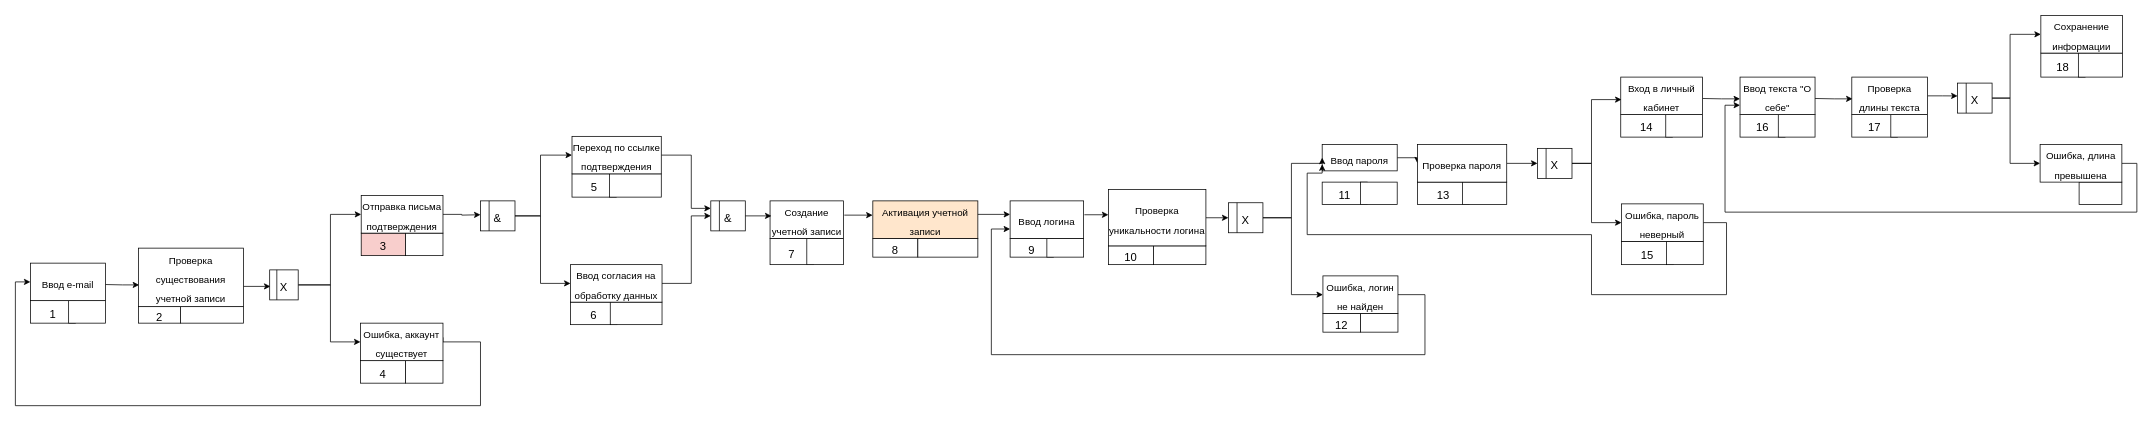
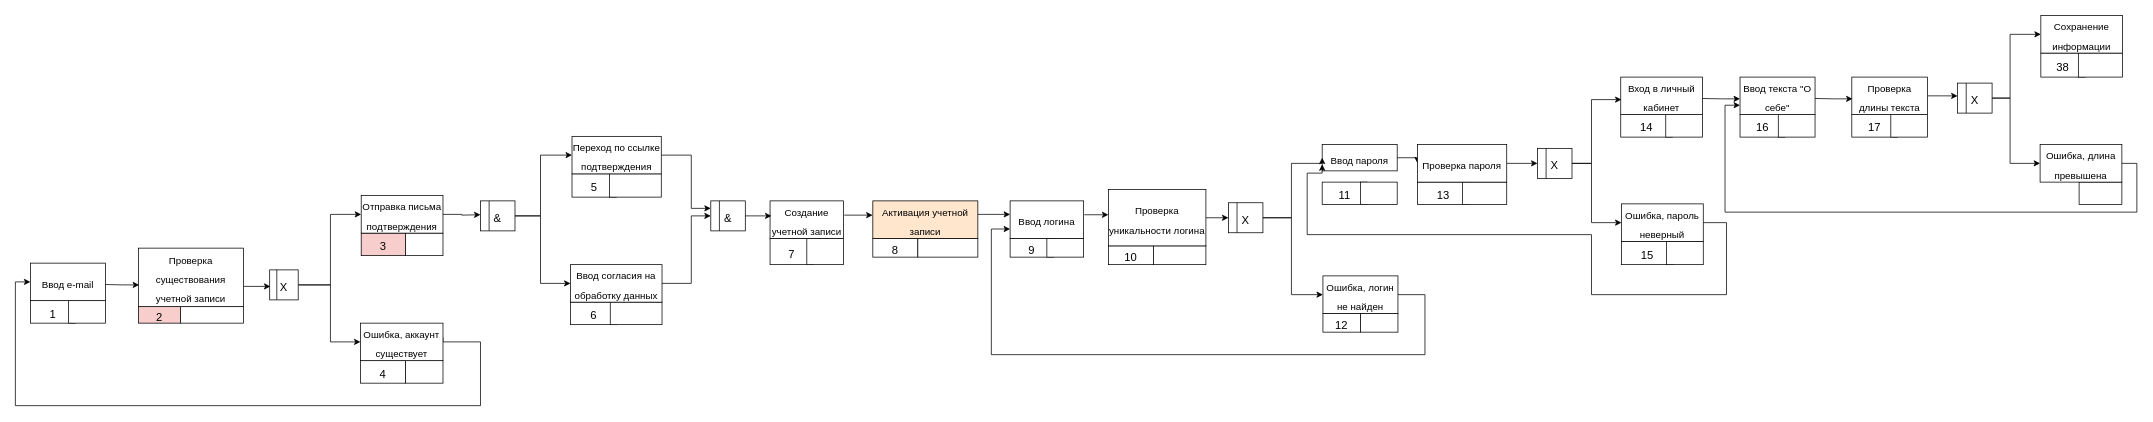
(2063, 65) -> (2063, 65)
(159, 315) -> (159, 315)
